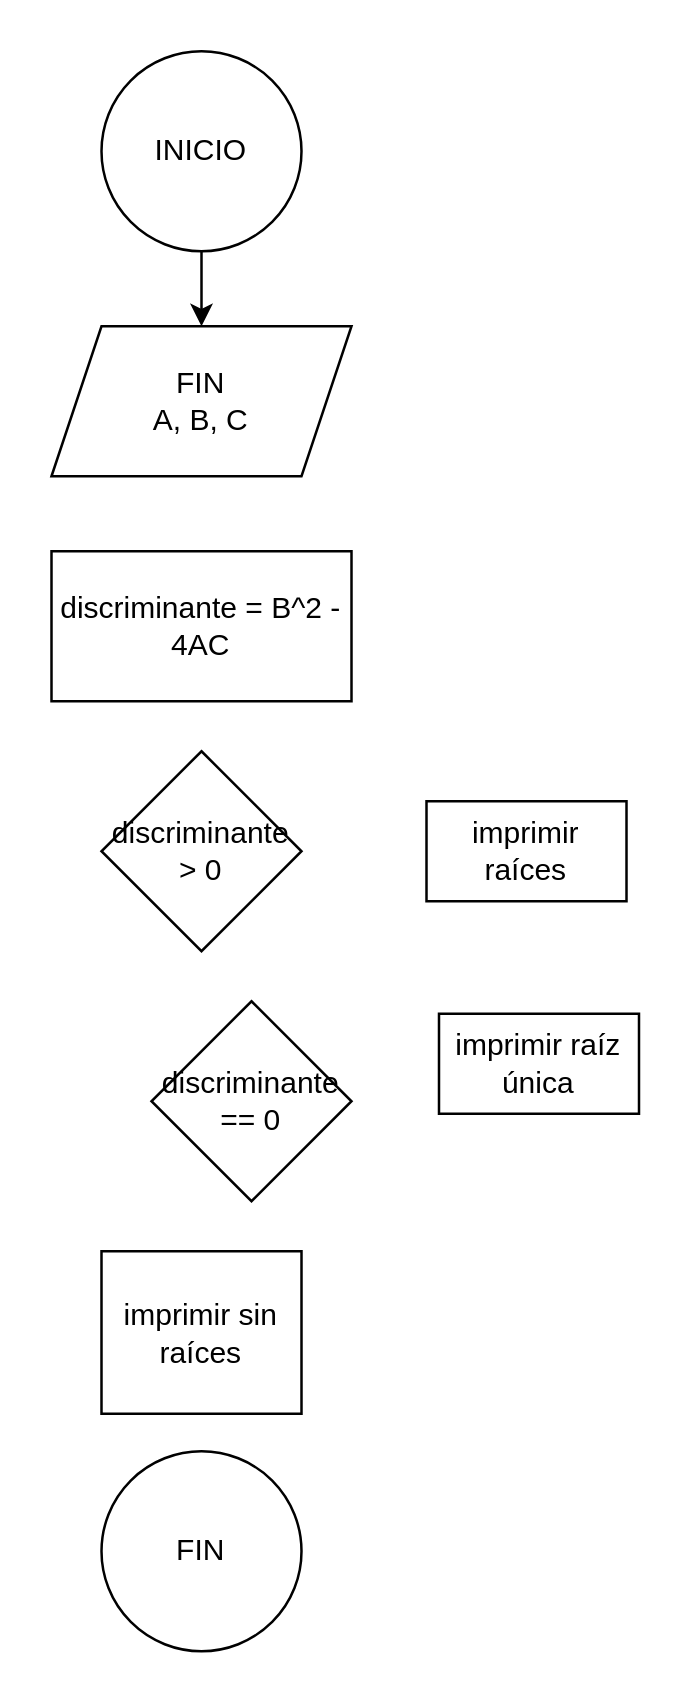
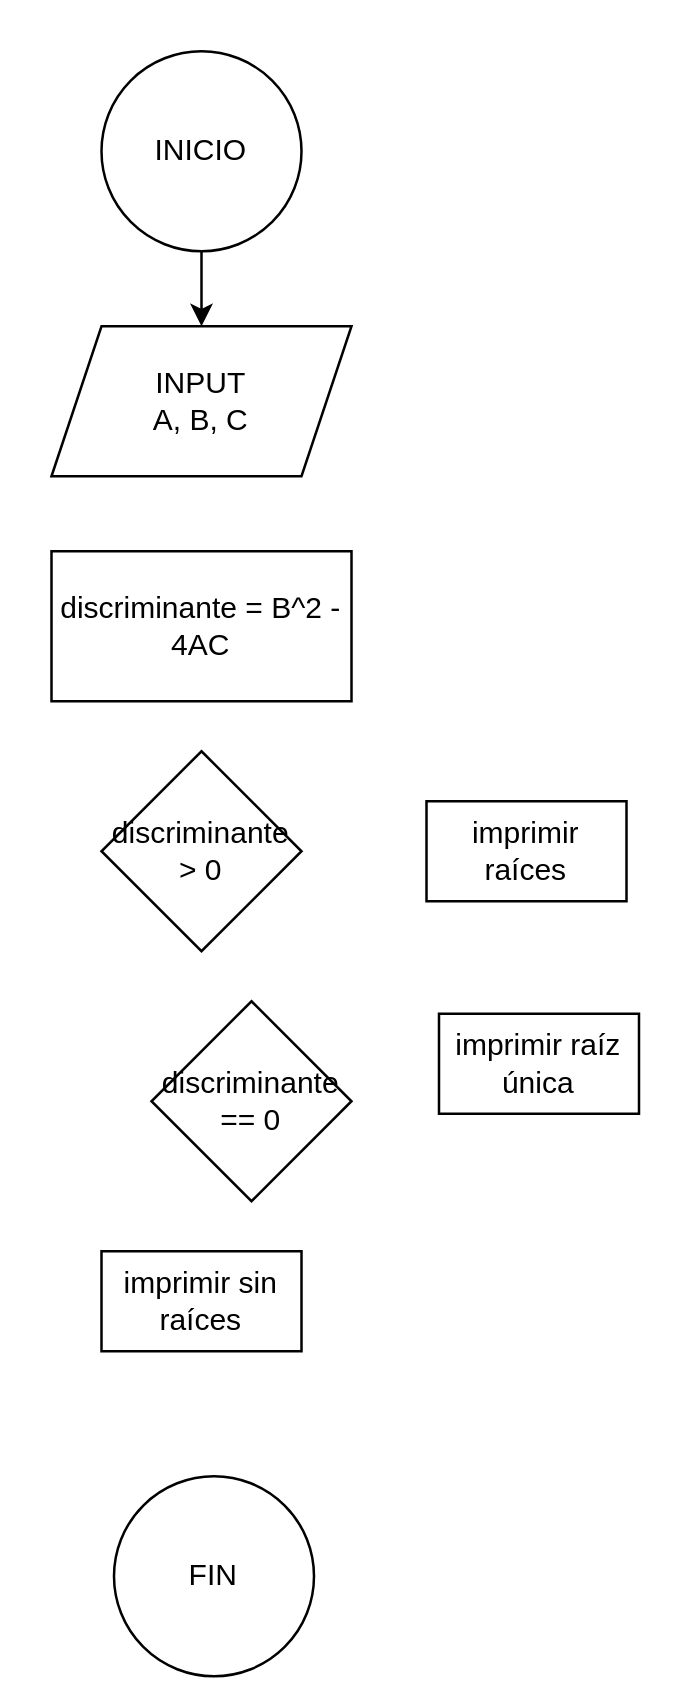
(201, 401) -> (201, 401)
(201, 1333) -> (201, 1301)
(201, 1551) -> (214, 1576)
